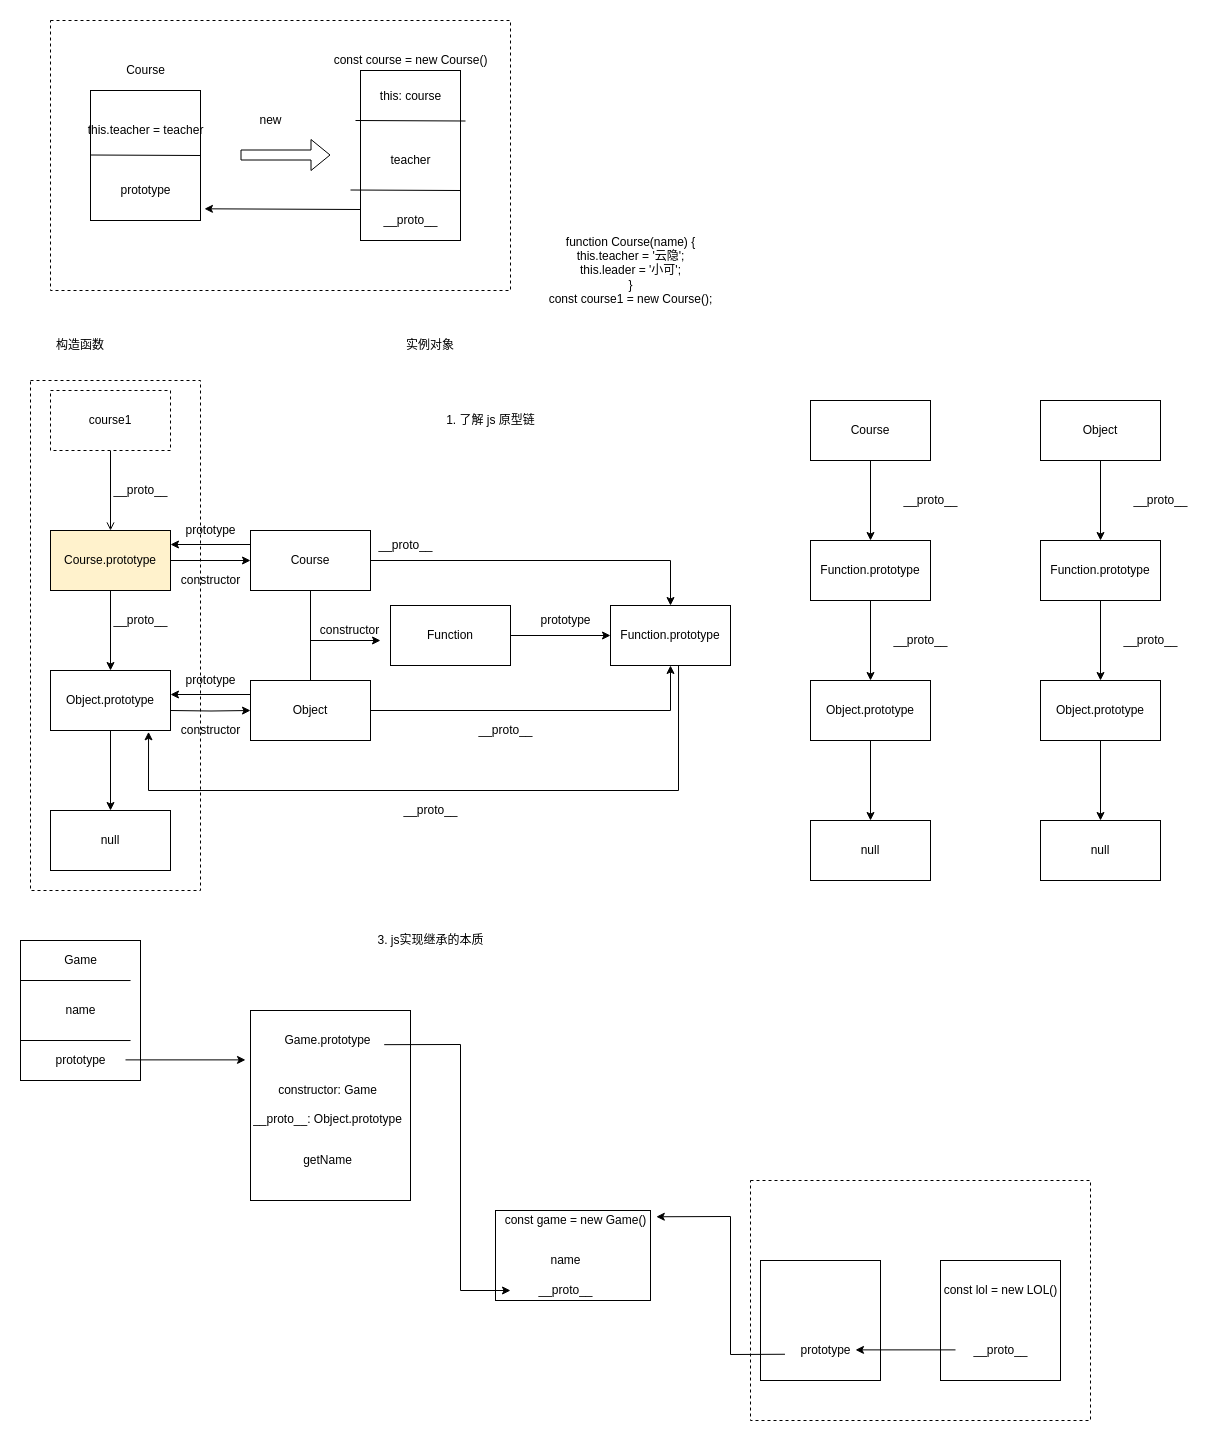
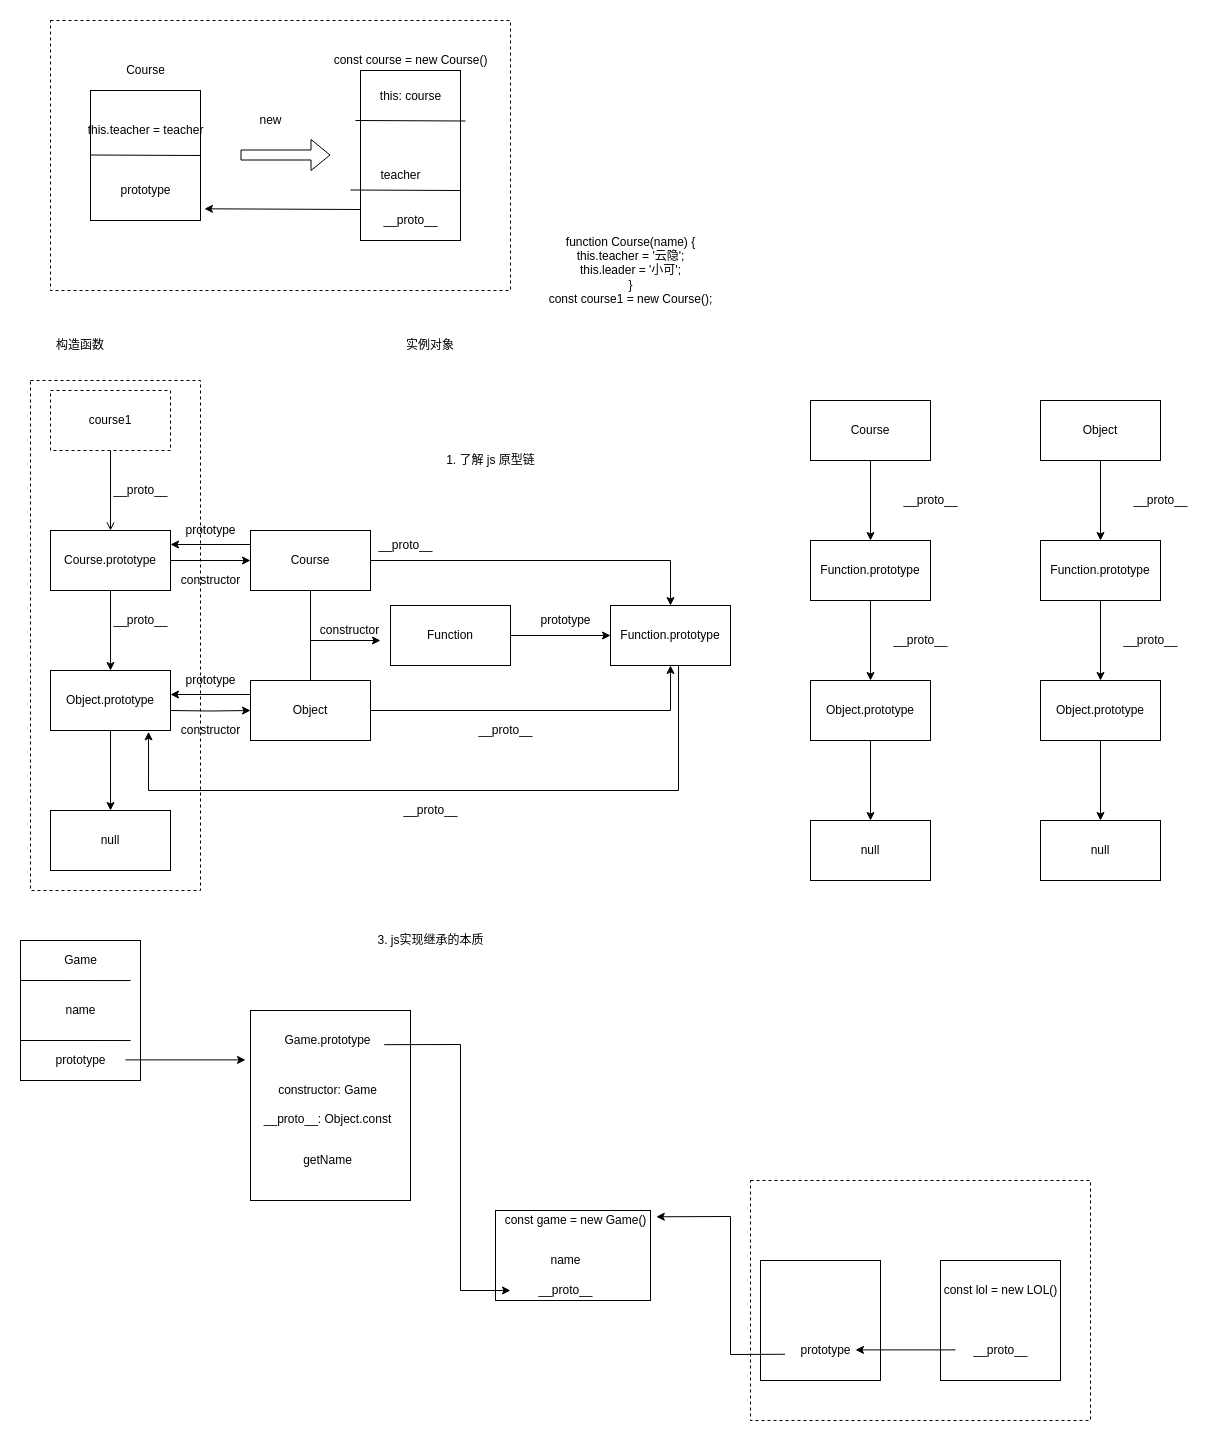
(411, 161) -> (401, 176)
(491, 421) -> (491, 461)
(111, 561) -> (111, 561)
(328, 1120) -> (328, 1120)
